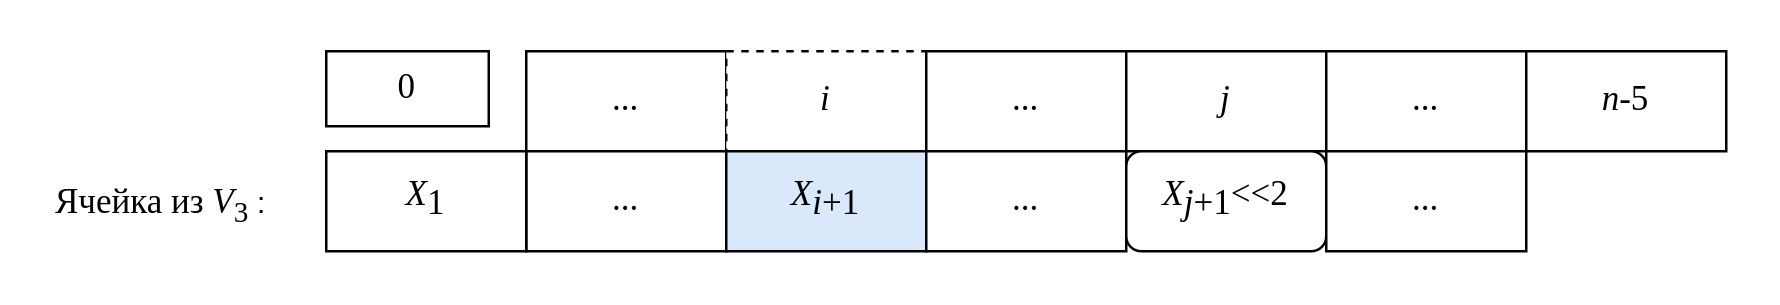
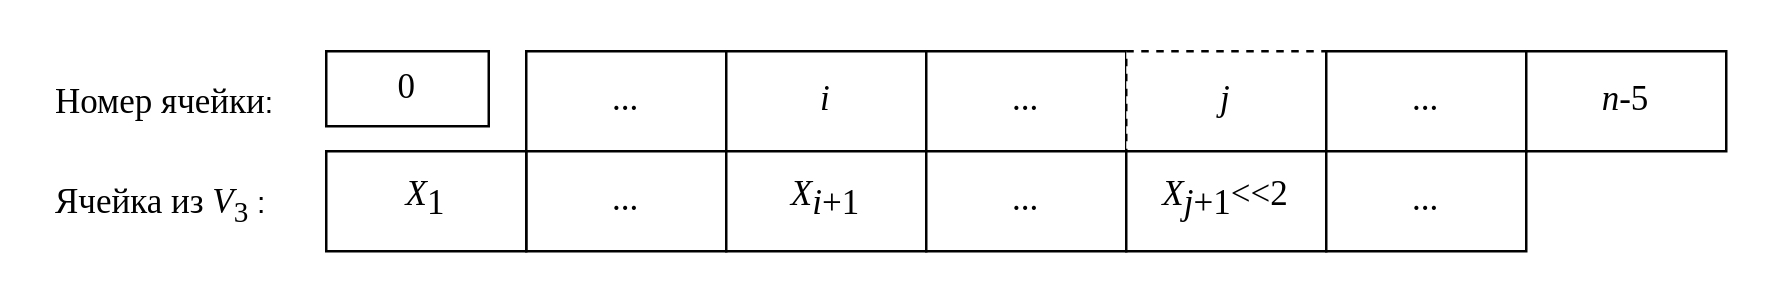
none -> (176, 101)
(826, 101) -> (826, 101)
(1226, 101) -> (1226, 101)
(826, 201) -> (826, 201)
(1226, 201) -> (1226, 201)
